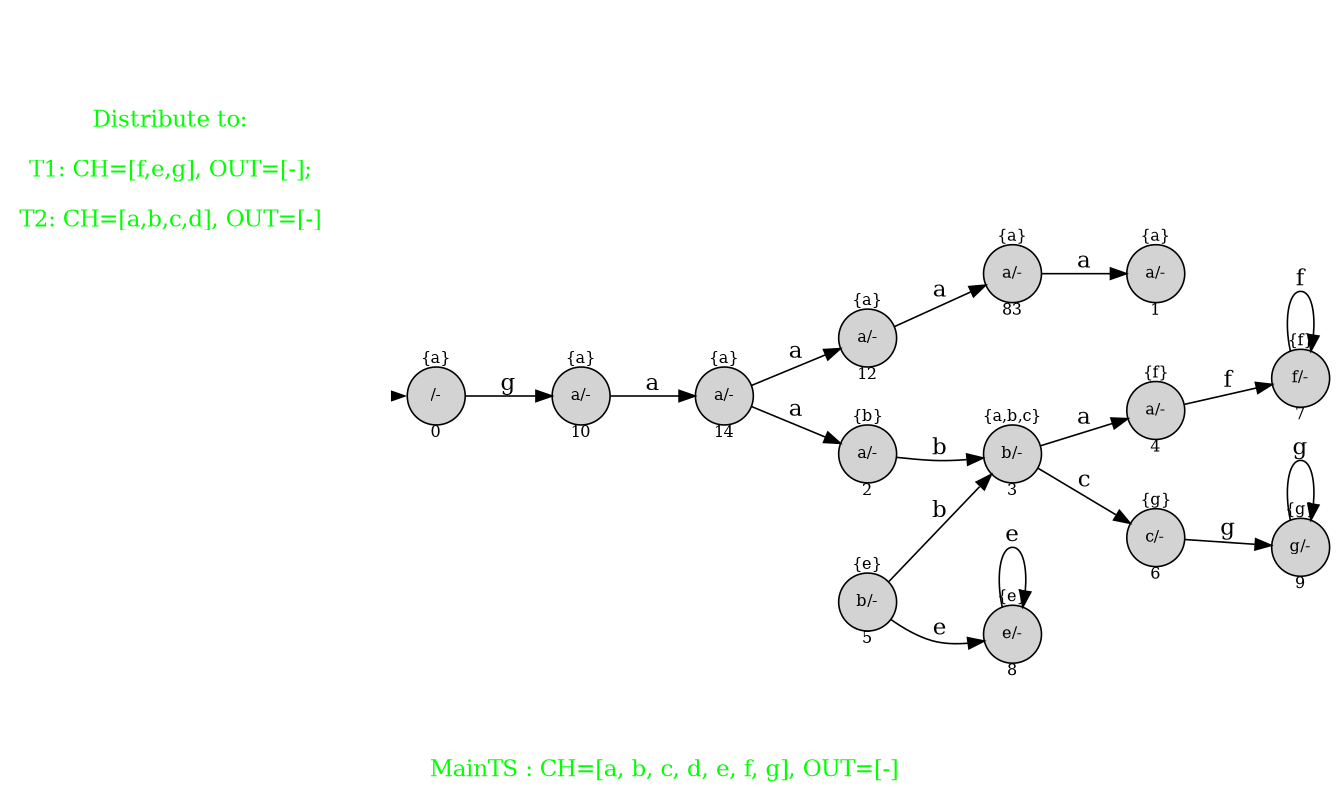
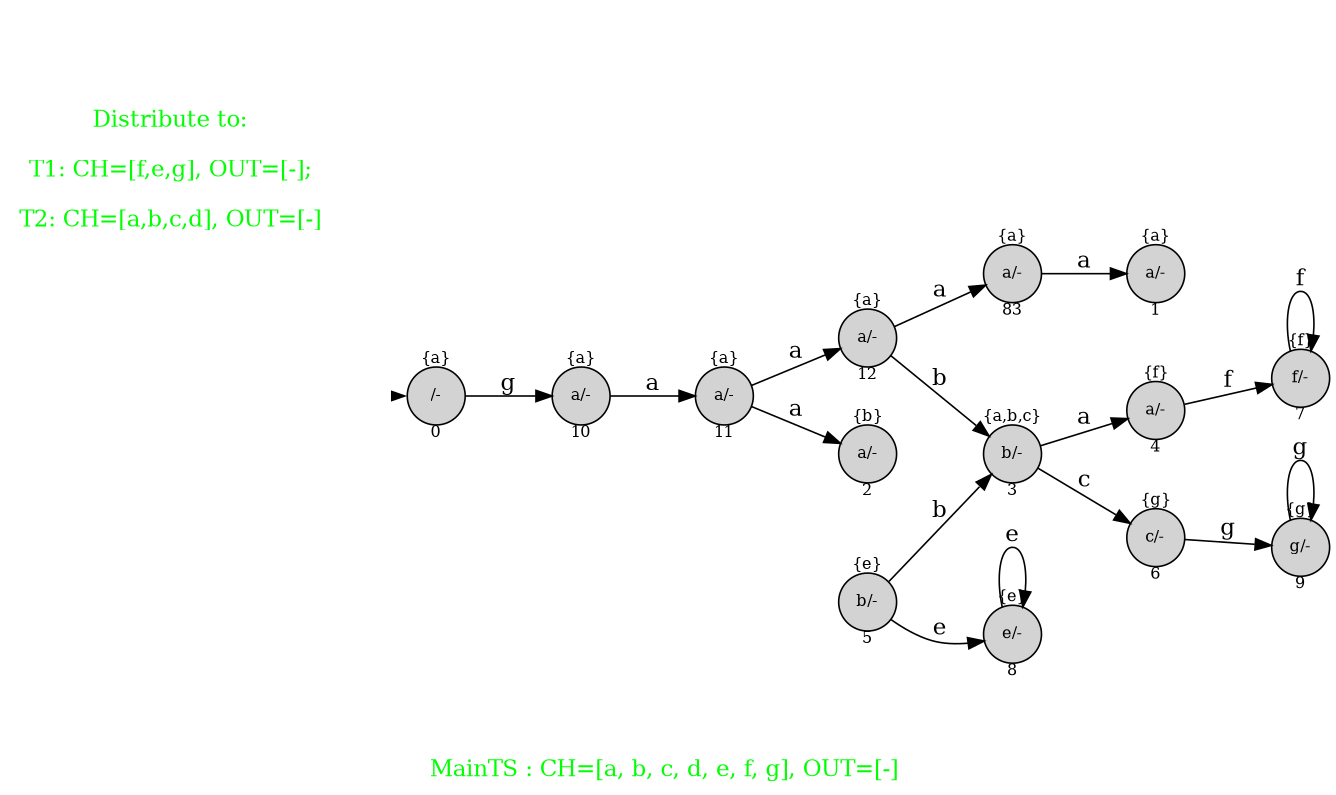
(724, 396) -> (724, 396)
(932, 460) -> (933, 391)
